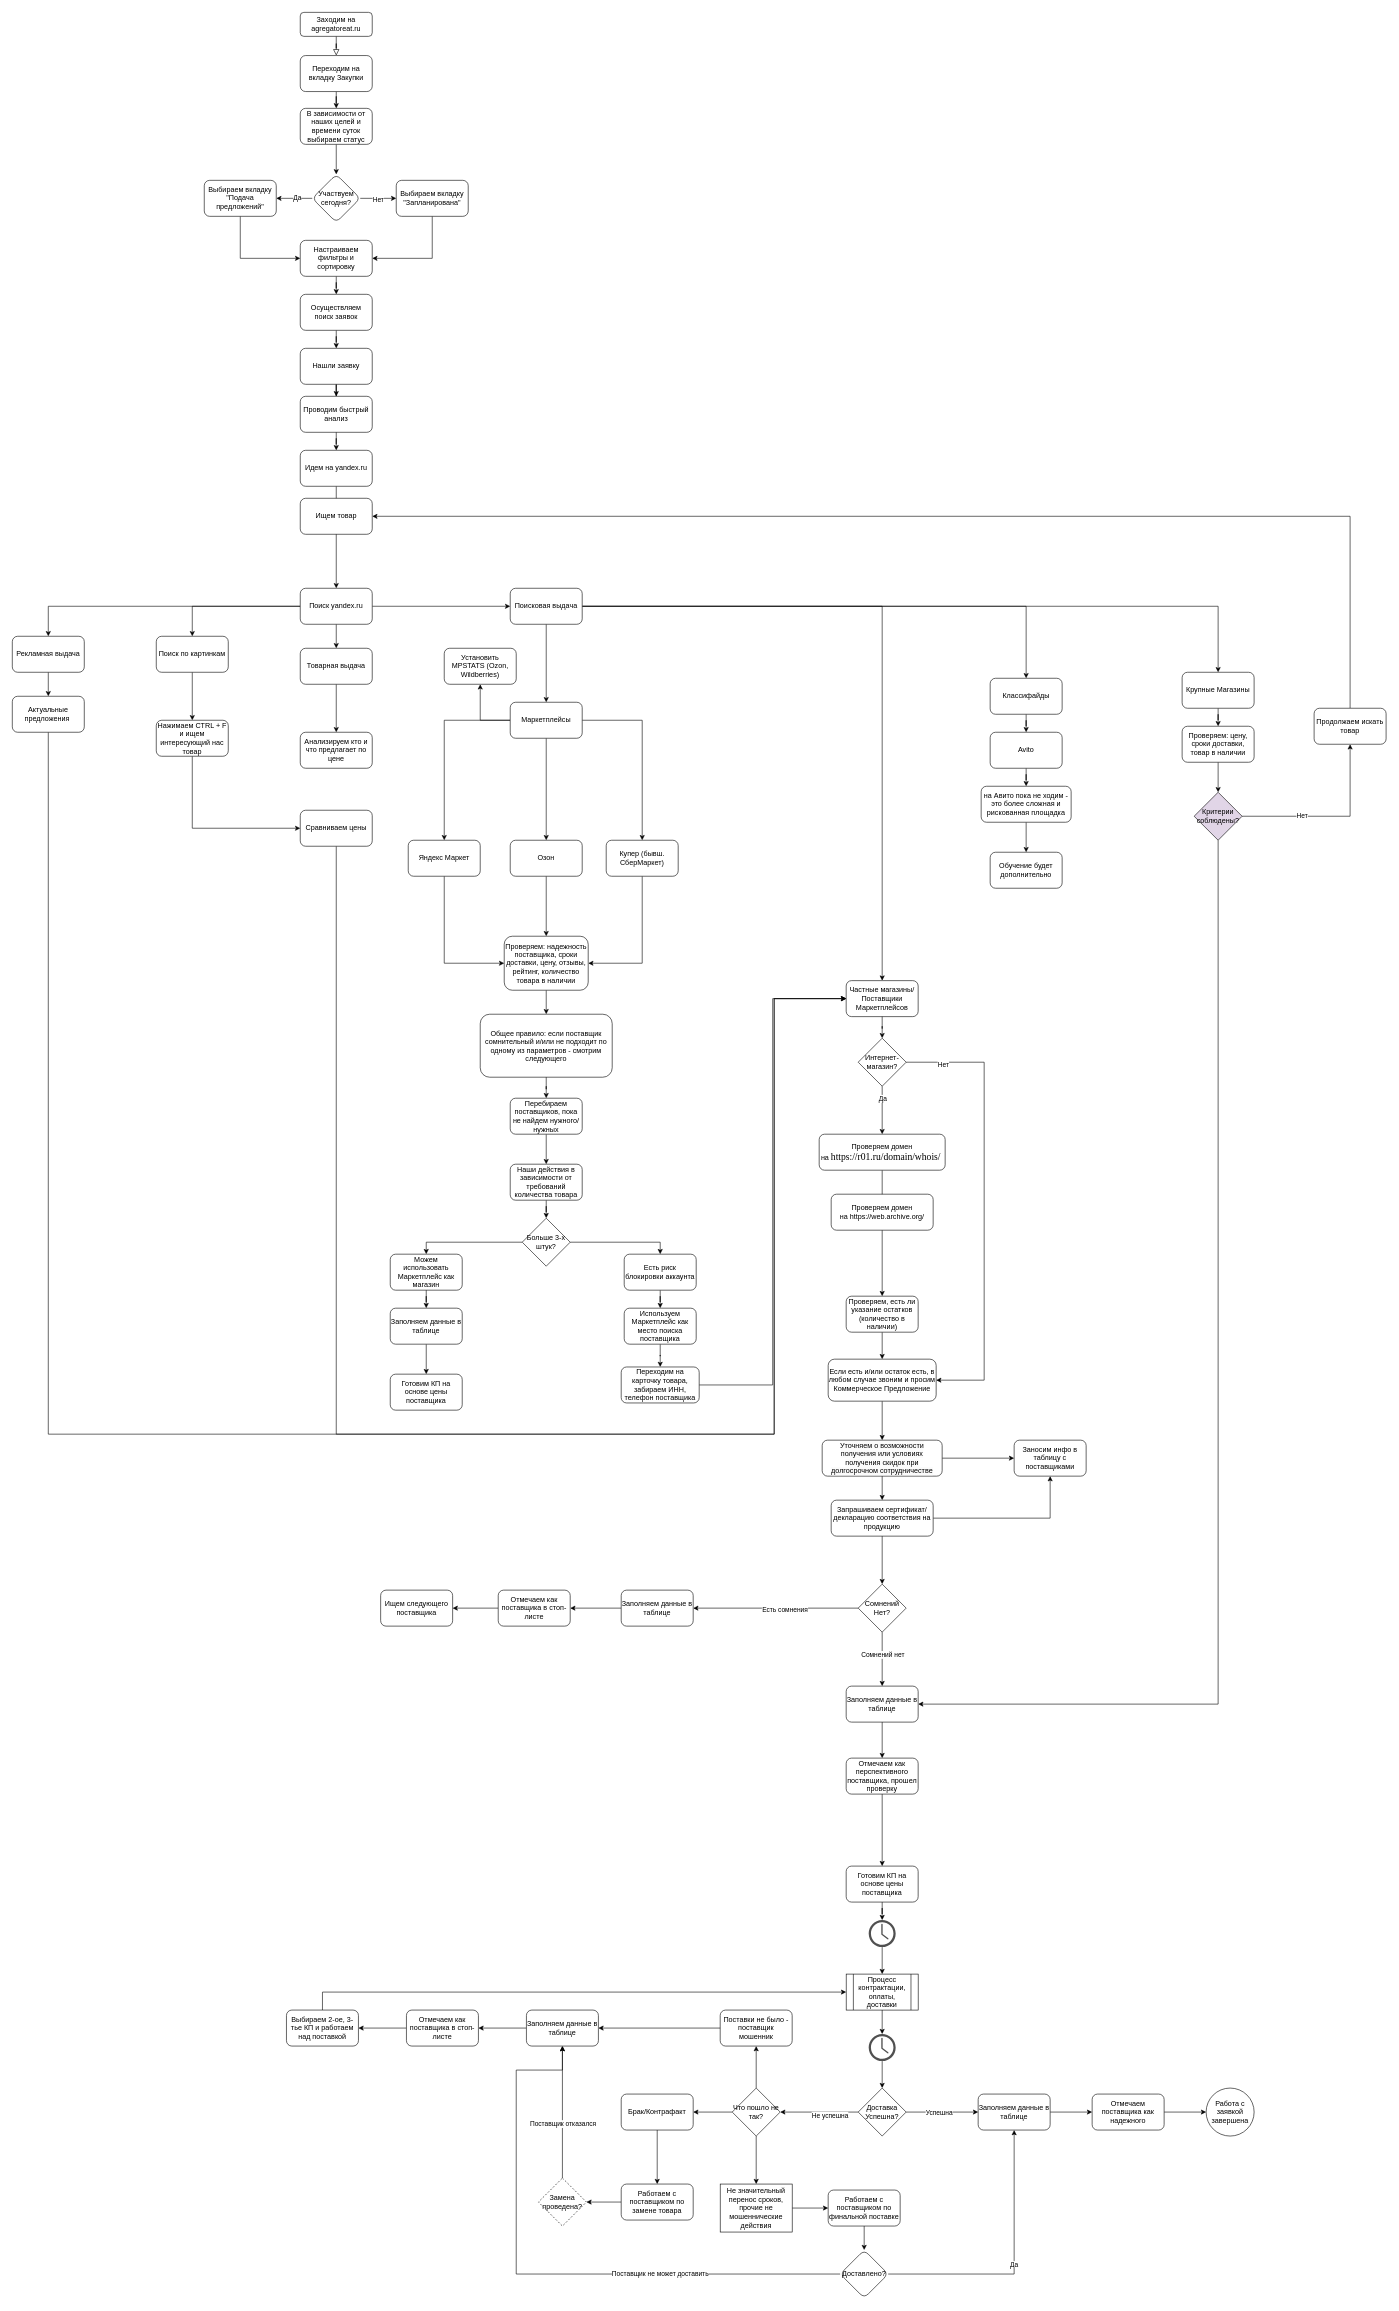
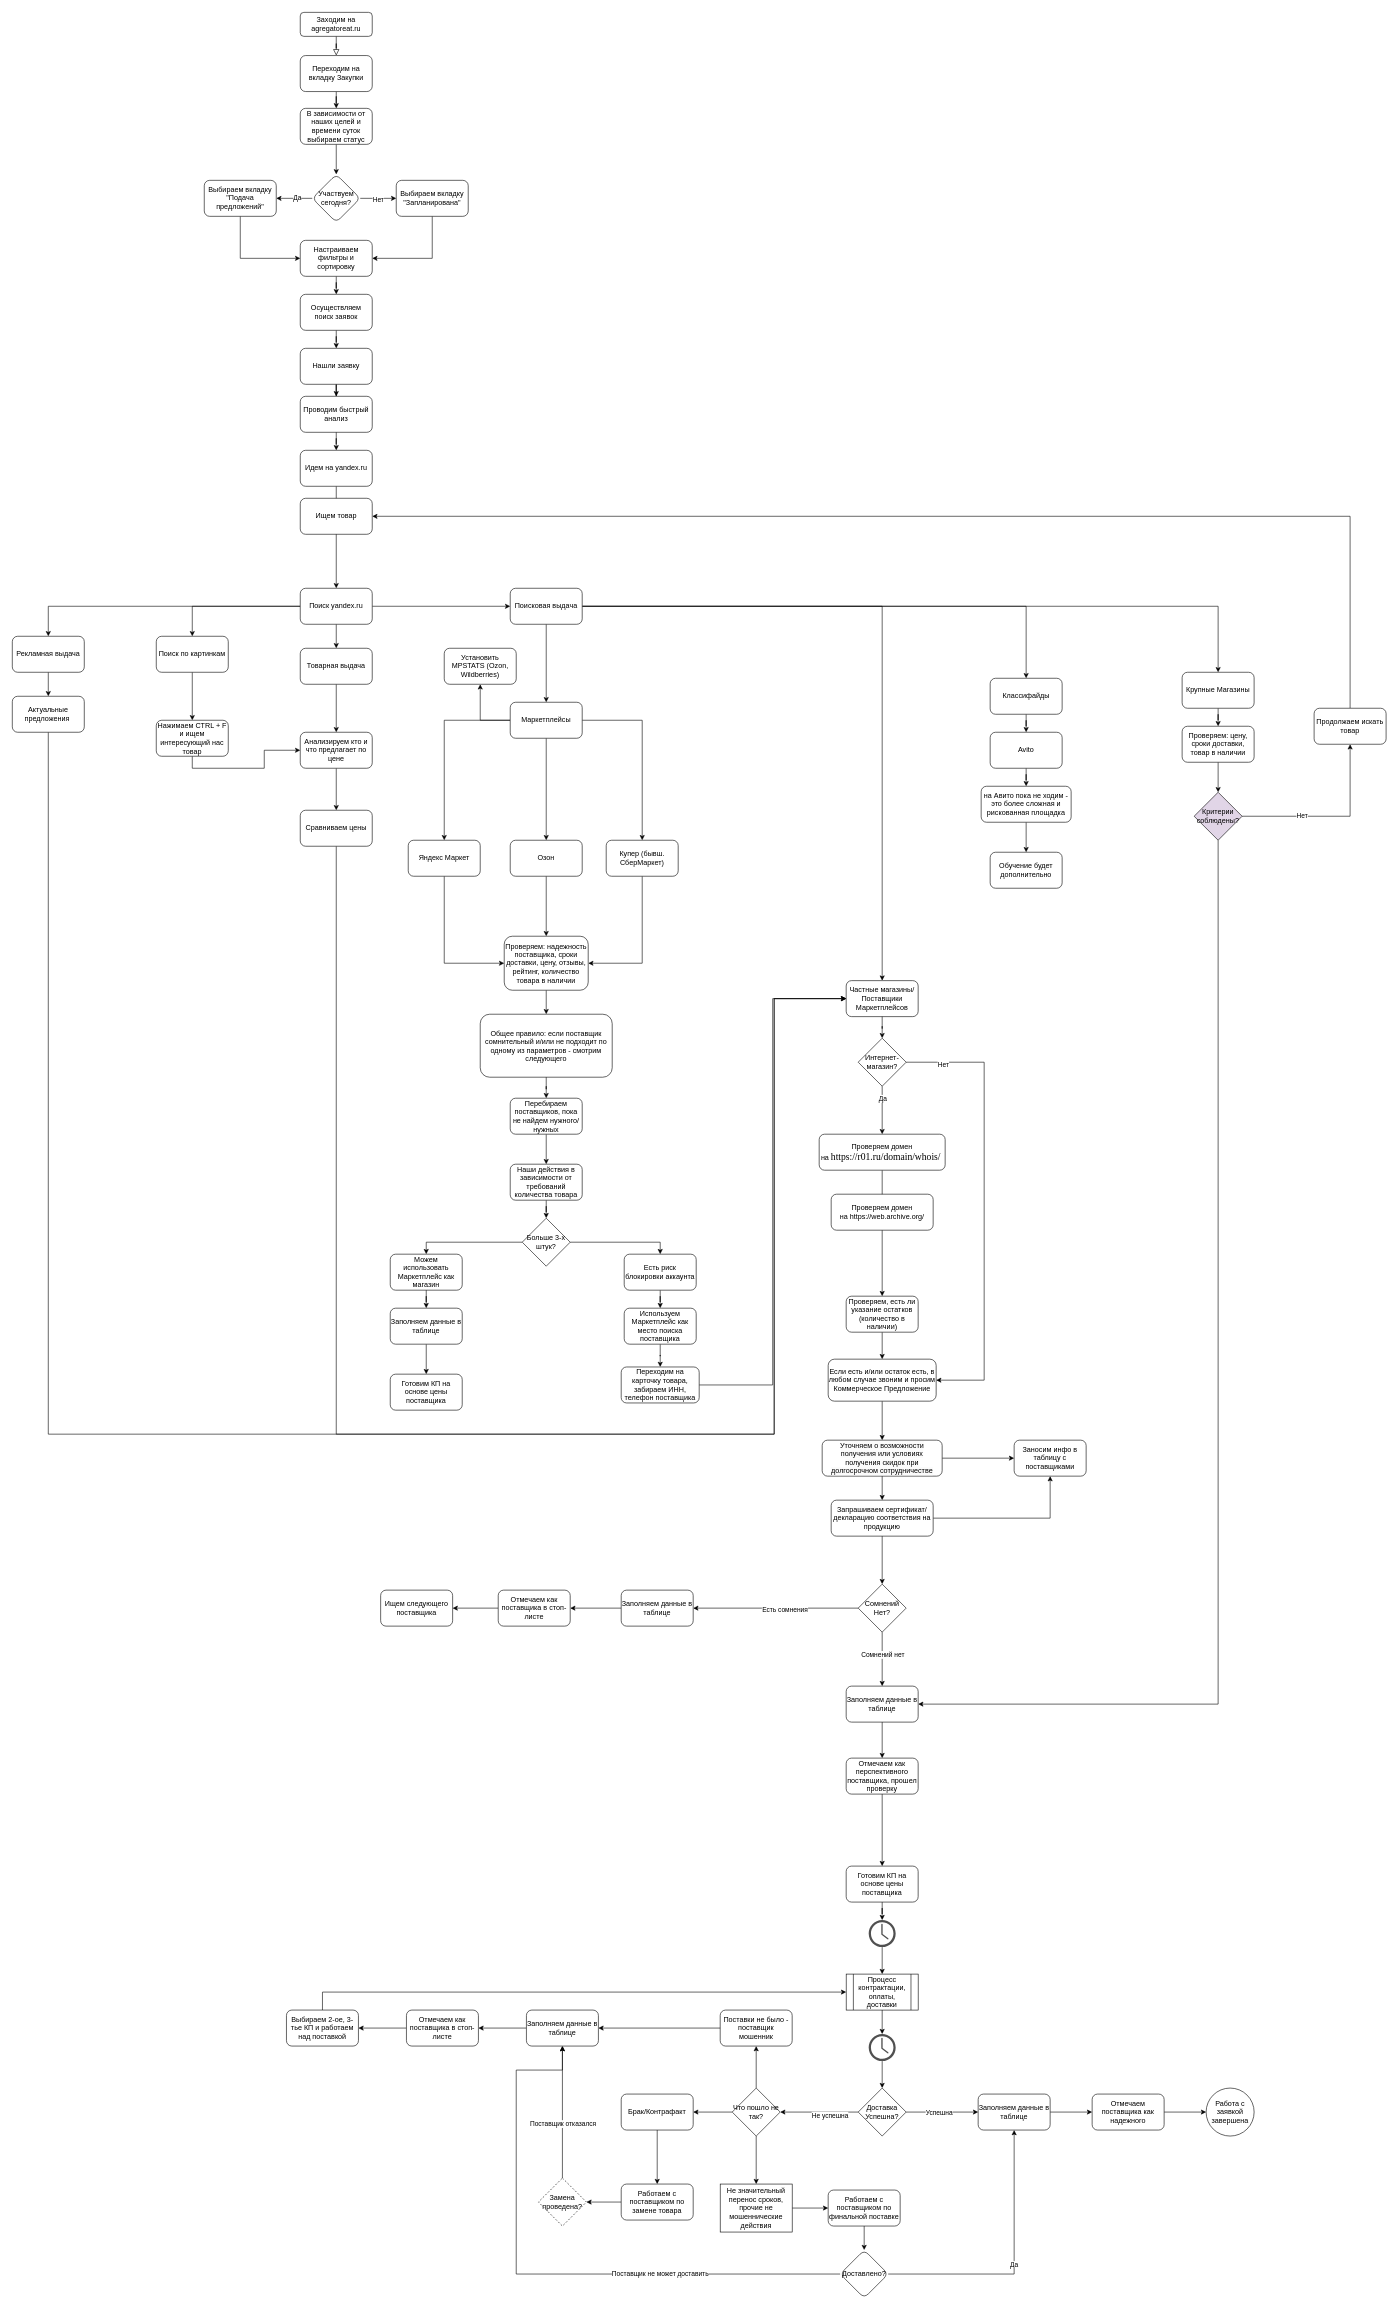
none -> (336, 804)
(192, 827) -> (264, 750)
